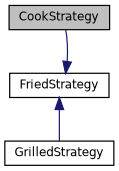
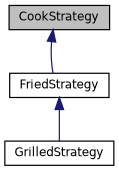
(67, 46) -> (51, 58)
